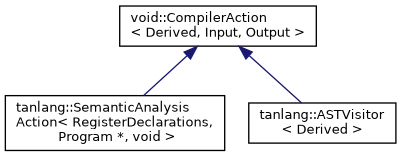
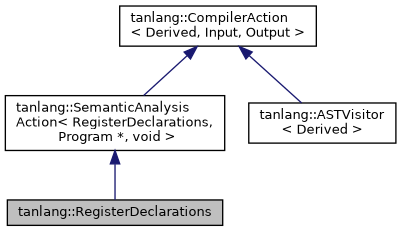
(218, 26) -> (218, 26)
none -> (115, 213)
